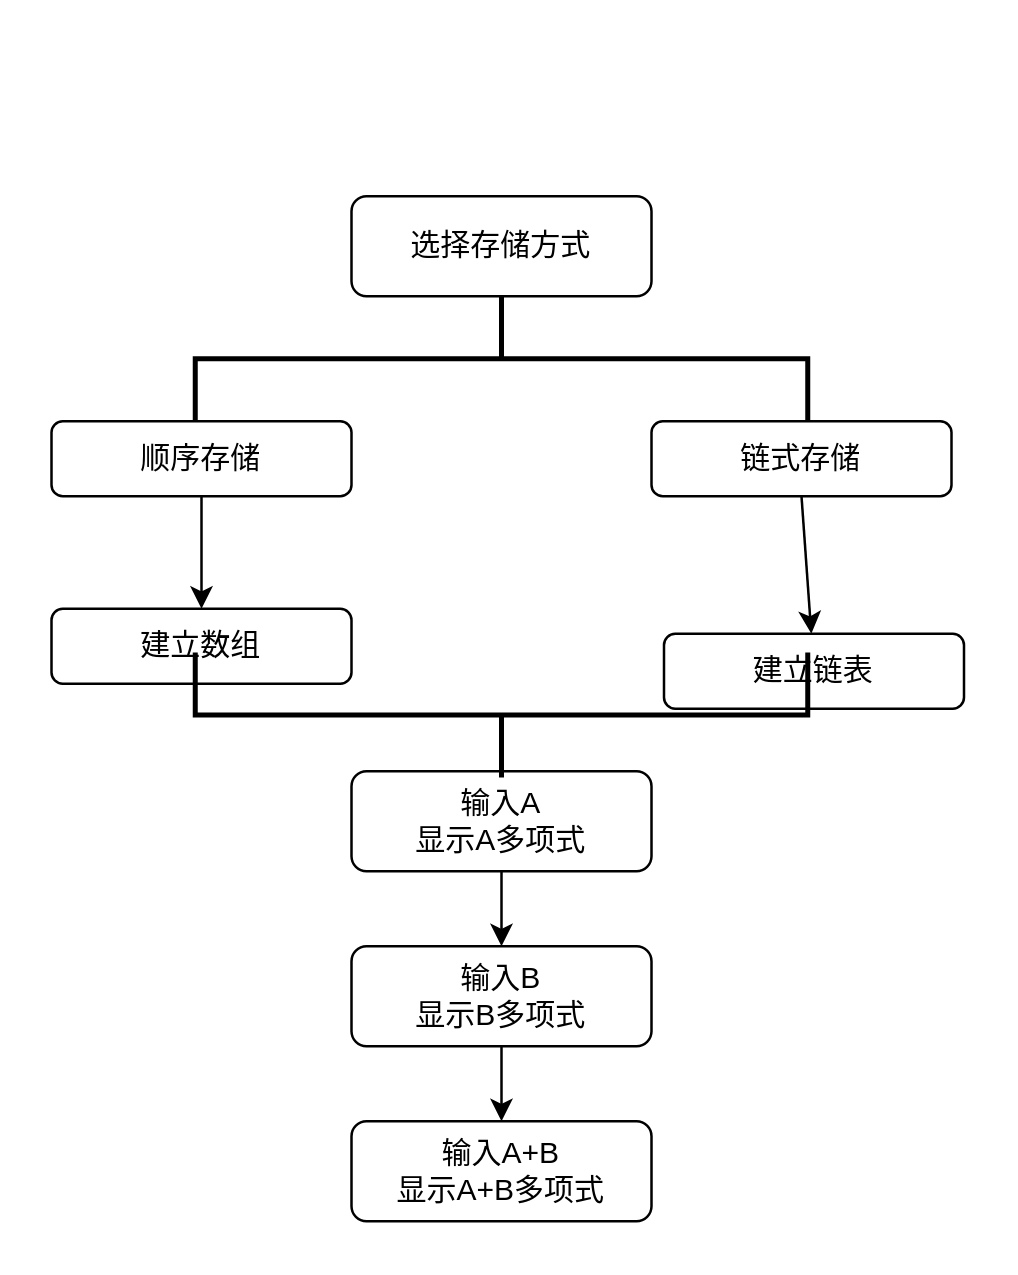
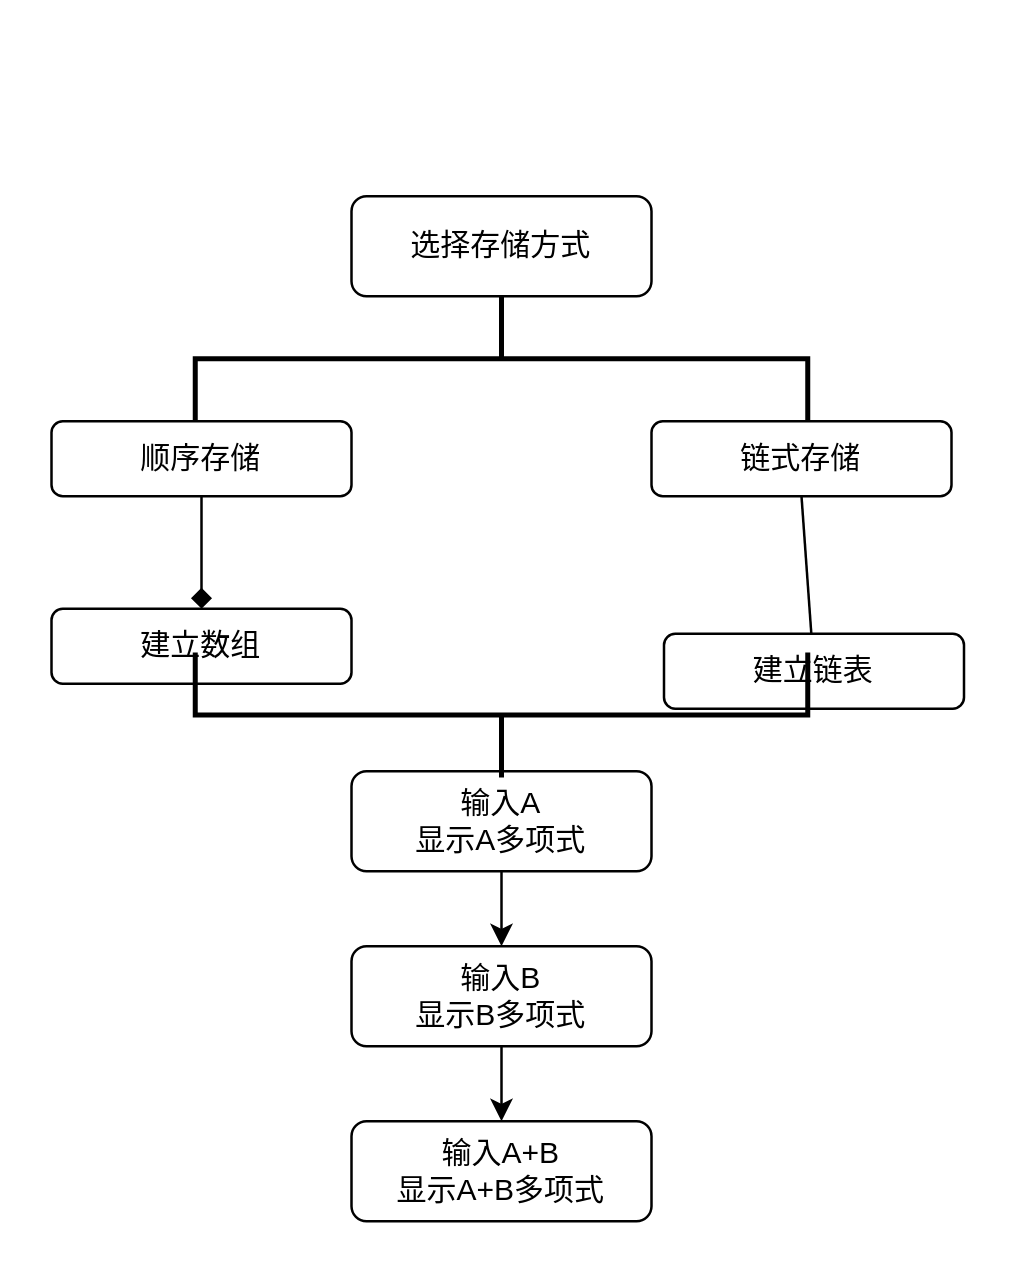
(201, 589) -> (201, 588)
(810, 615) -> (810, 622)
